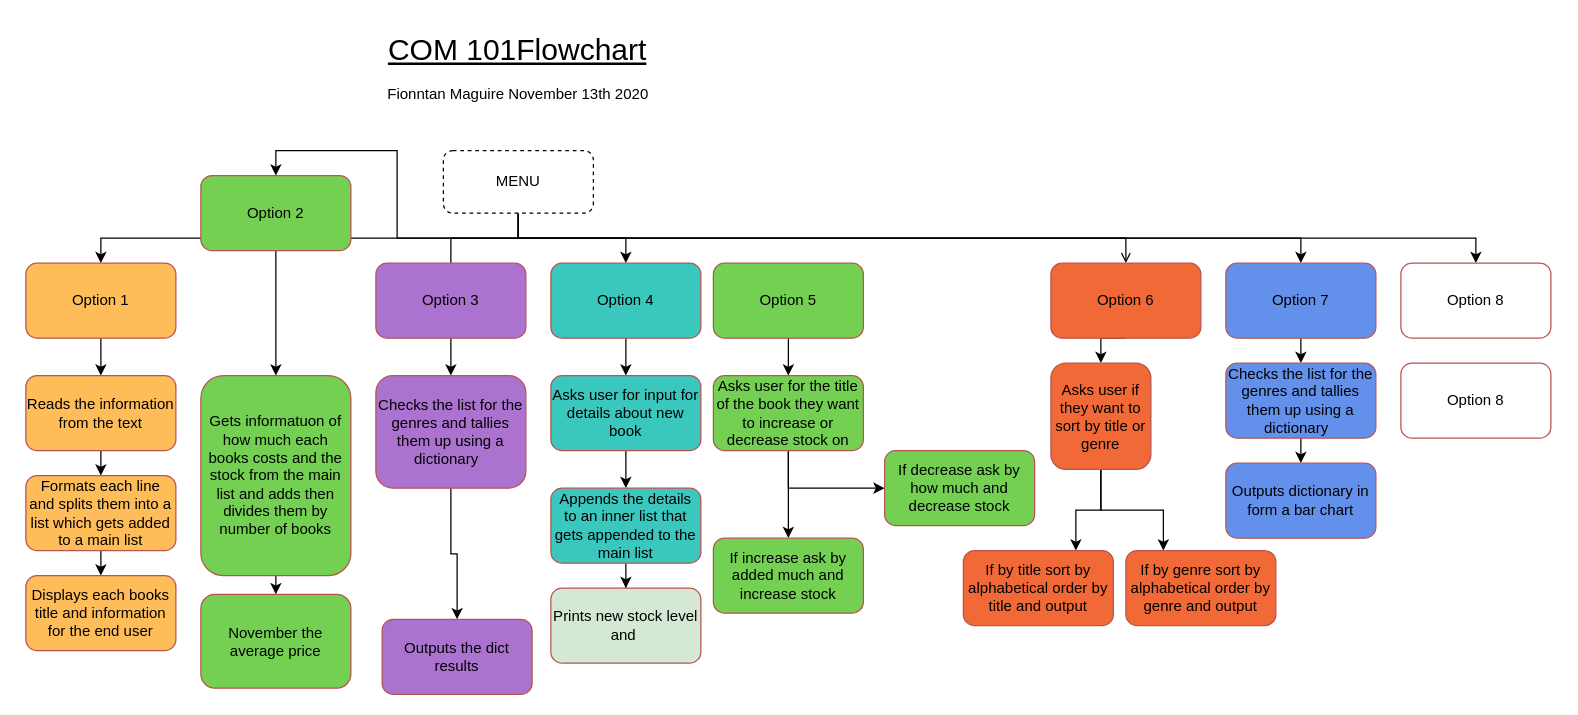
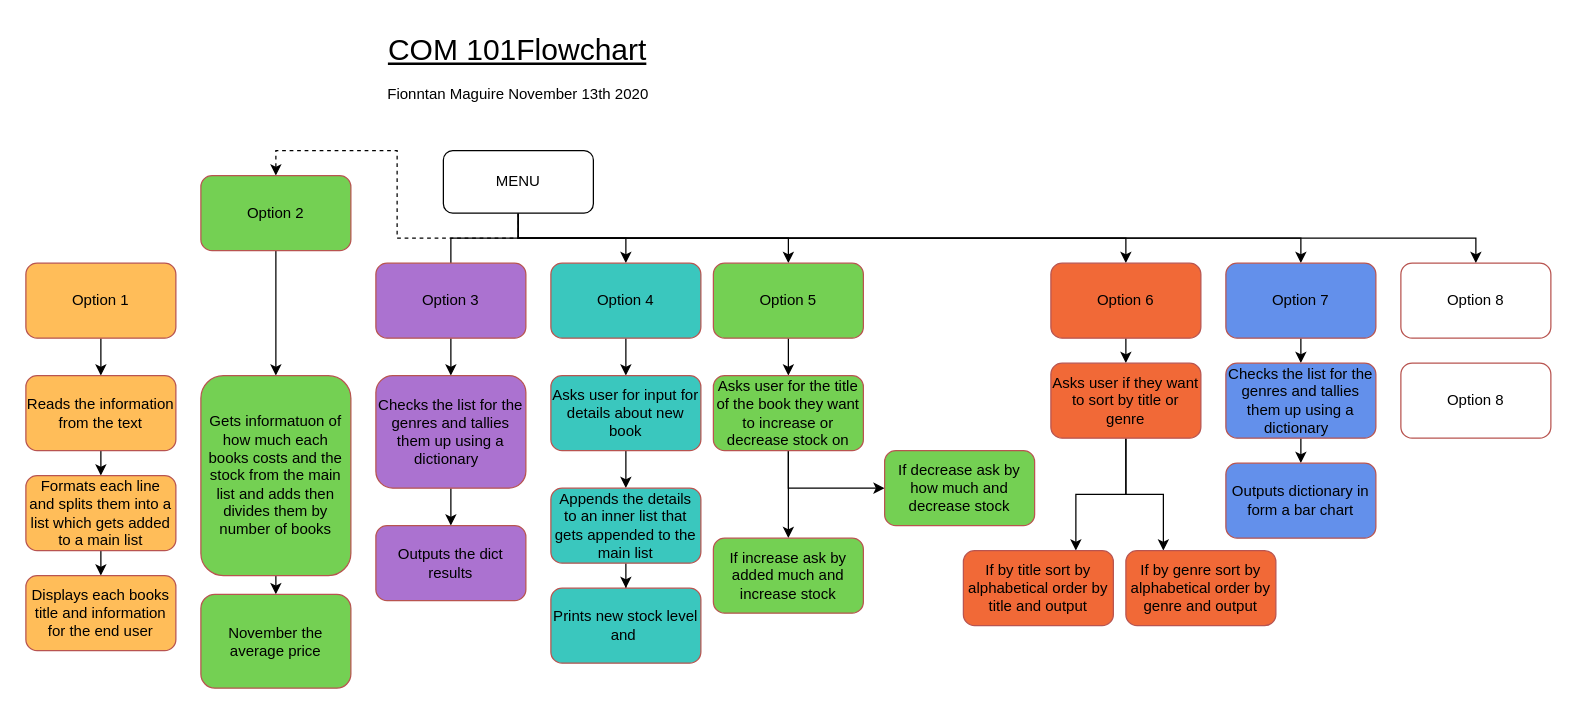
(372, 151) -> (372, 151)
(518, 182) -> (518, 182)
(143, 238) -> none
none -> (788, 248)
(1126, 255) -> (1126, 253)
(1101, 416) -> (1126, 401)
(626, 626) -> (626, 626)
(457, 657) -> (451, 563)
